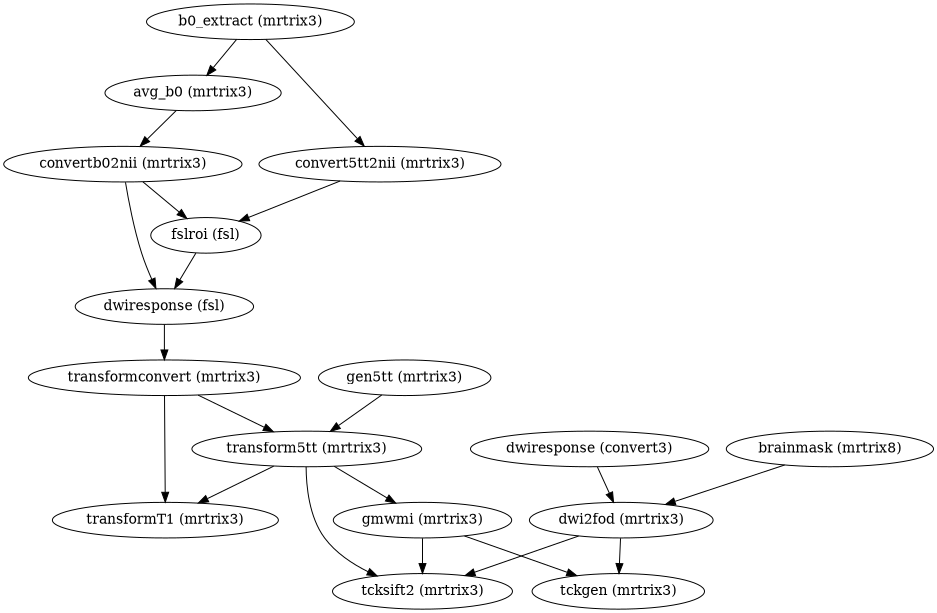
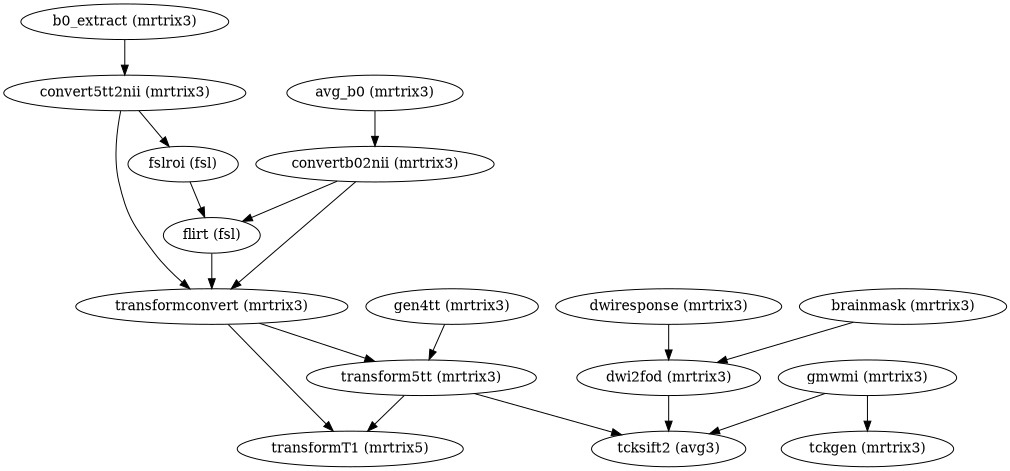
(225, 54) -> none
(161, 197) -> (297, 232)
none -> (126, 206)
(164, 307) -> (212, 235)
(405, 378) -> (452, 307)
(590, 449) -> (669, 307)
(830, 449) -> (903, 307)
(361, 482) -> none
(165, 520) -> (350, 449)
(620, 551) -> none
(422, 591) -> (669, 449)
